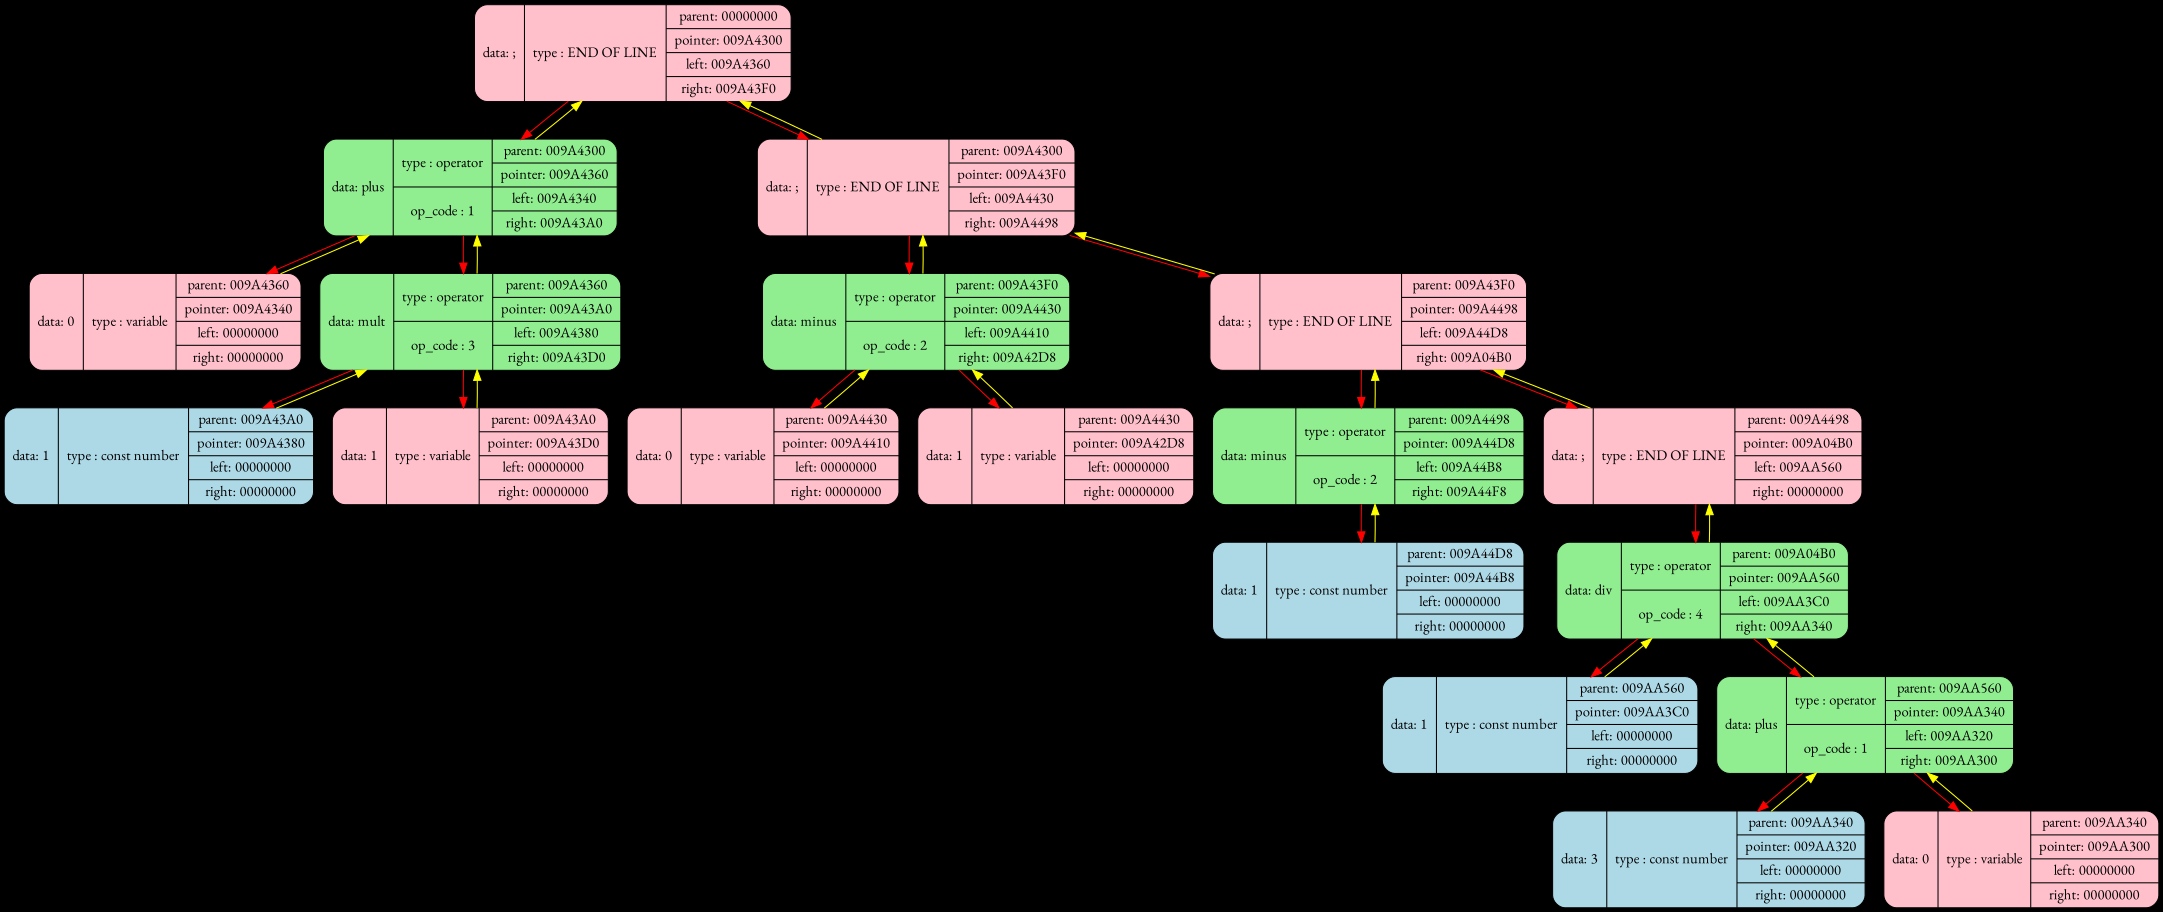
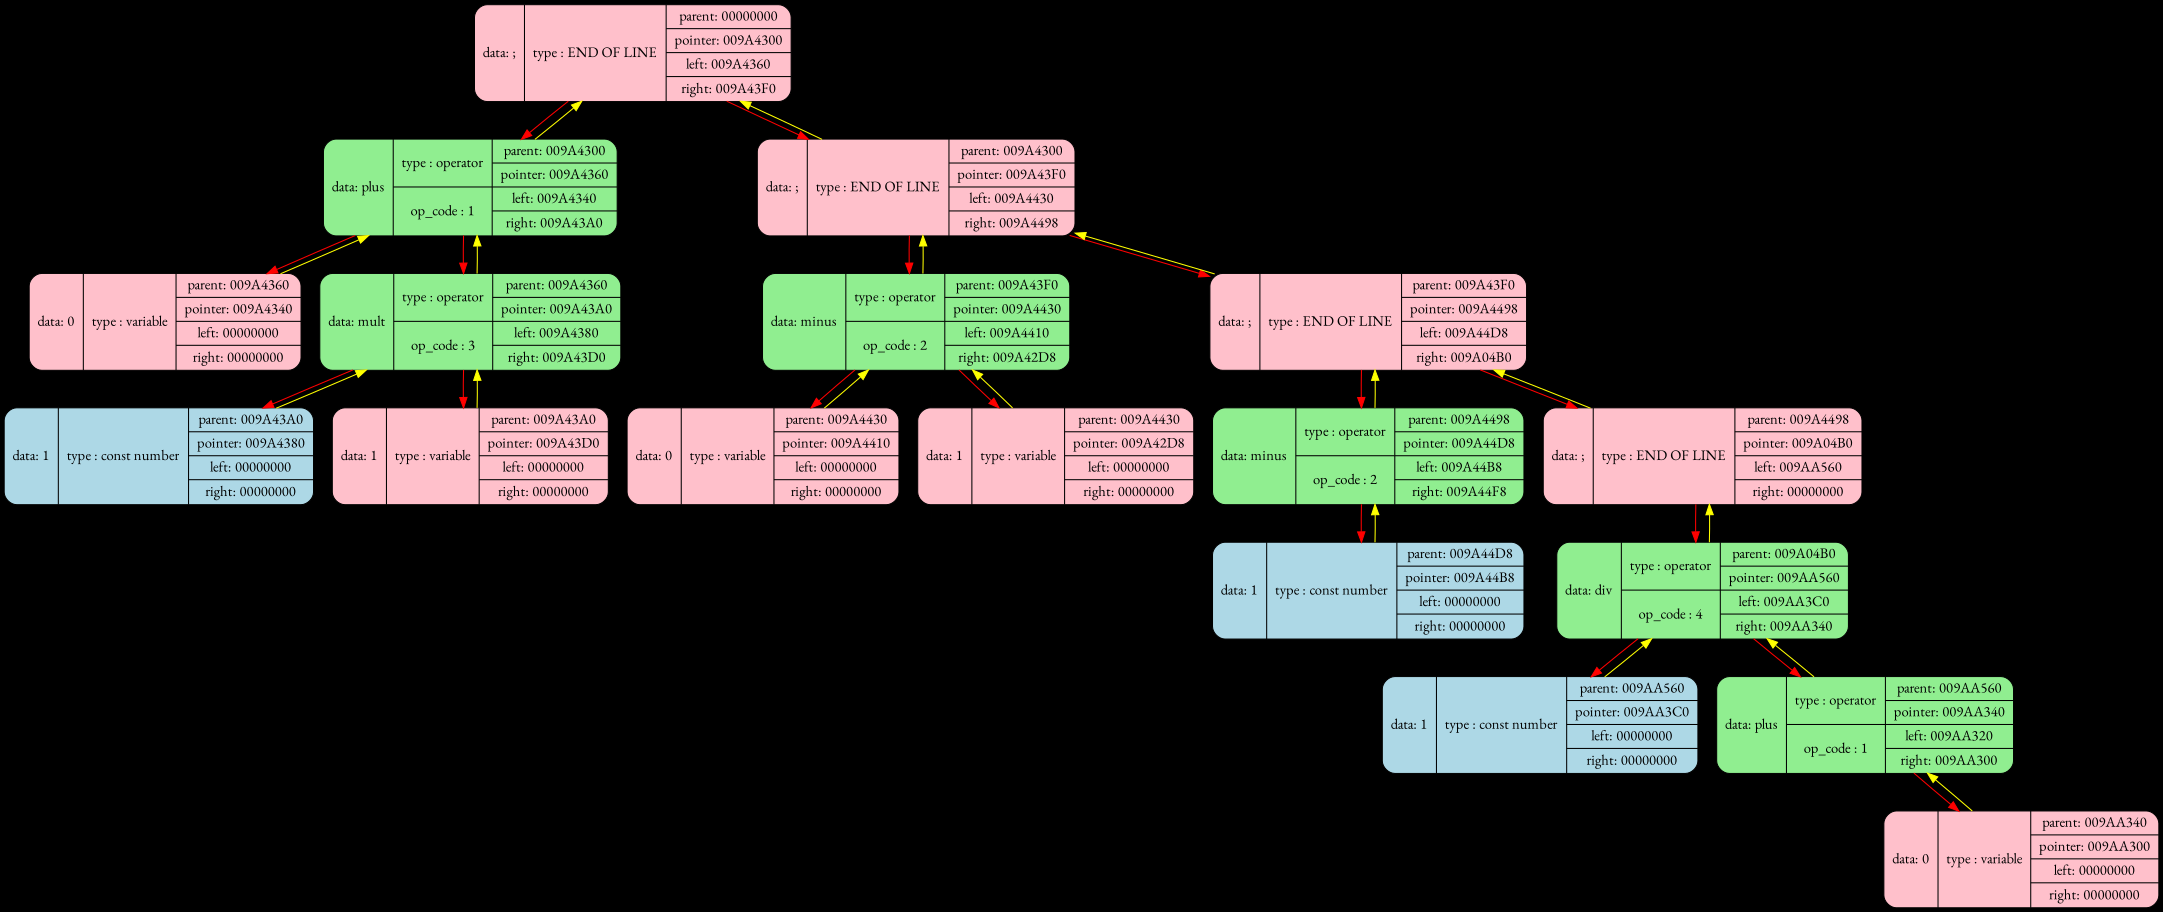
(1709, 859) -> none
